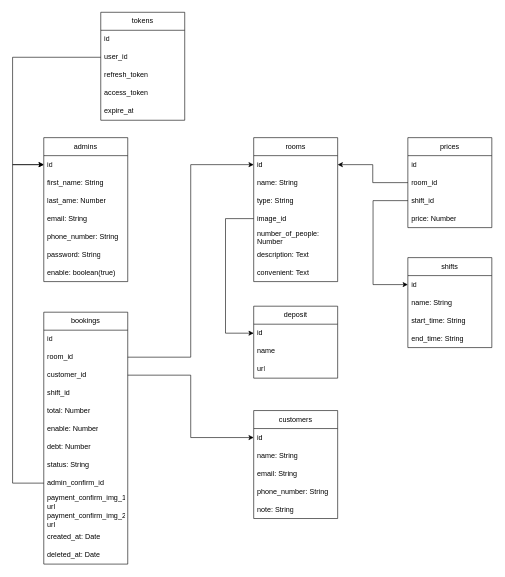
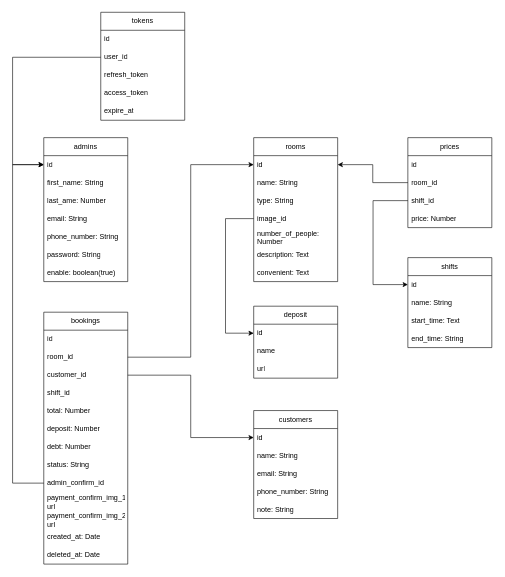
(444, 321) -> (441, 321)
(73, 429) -> (75, 429)
